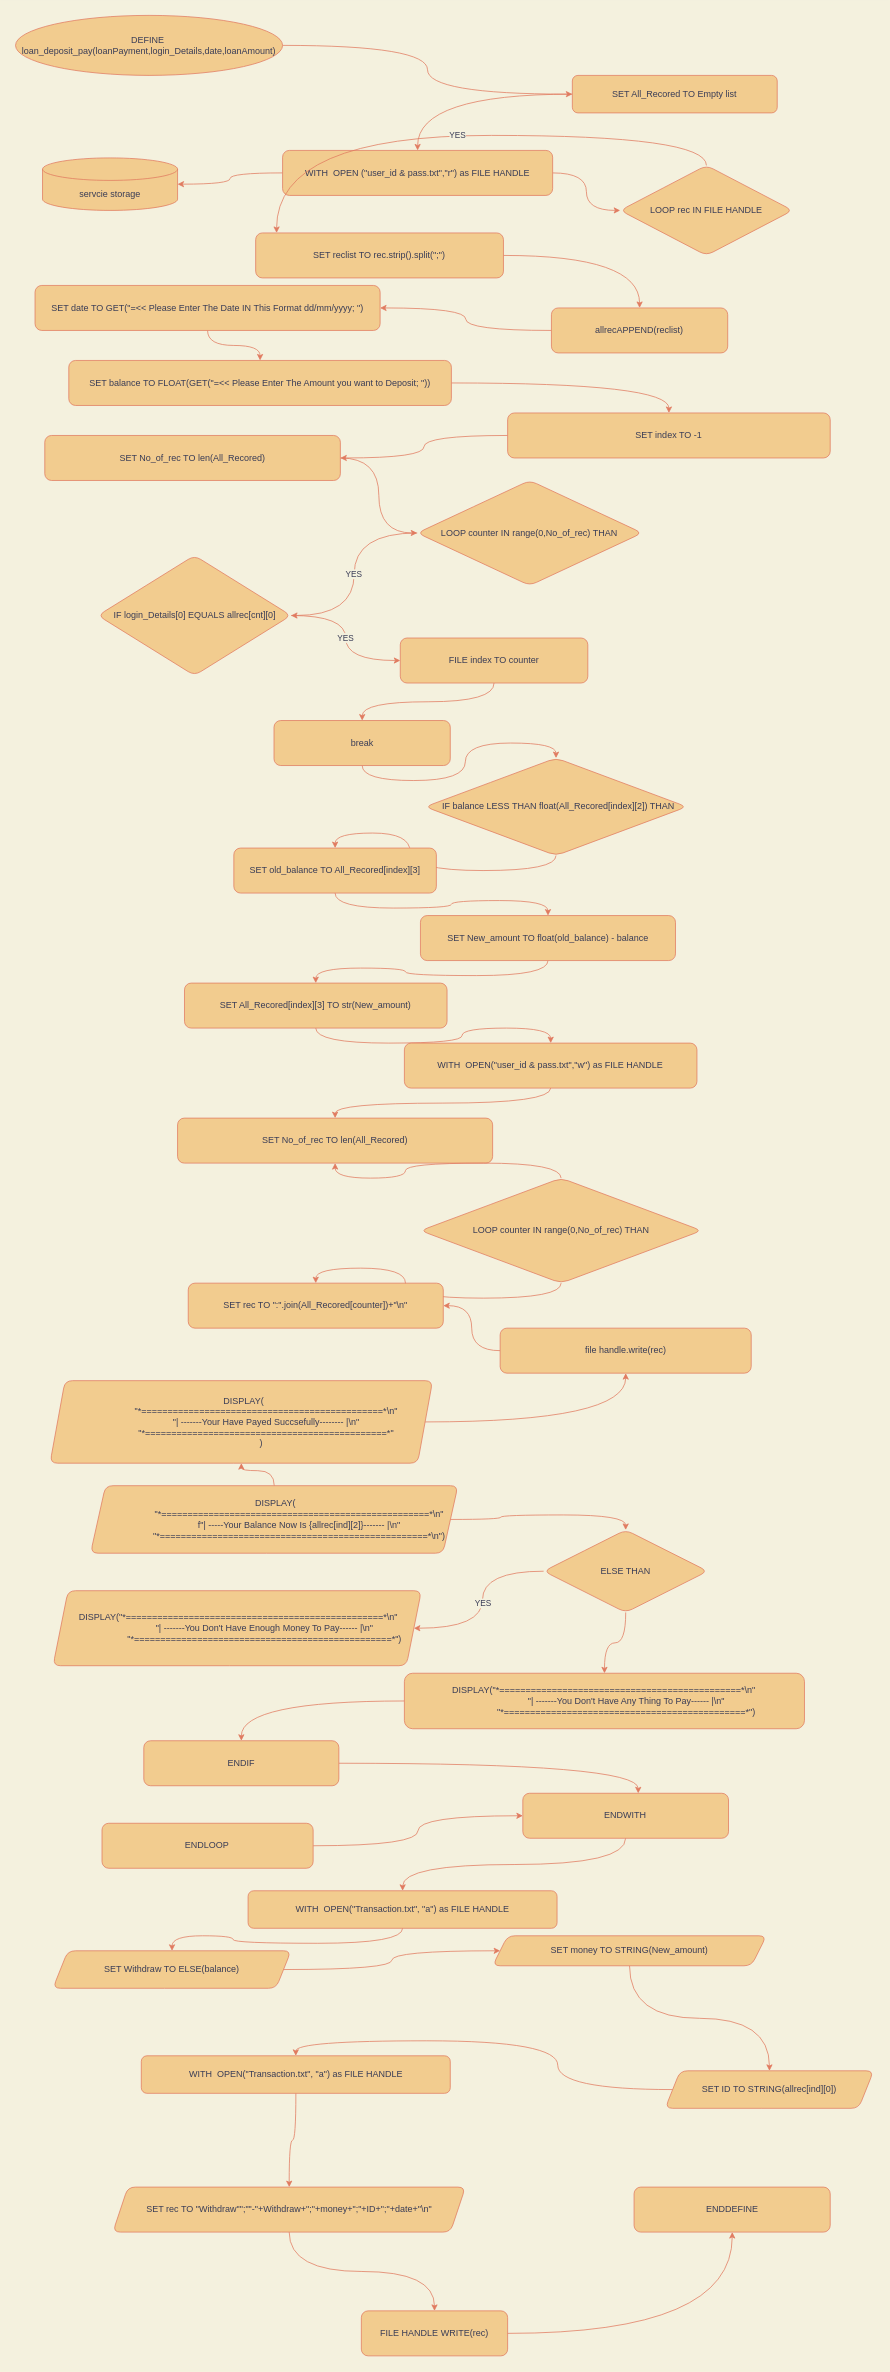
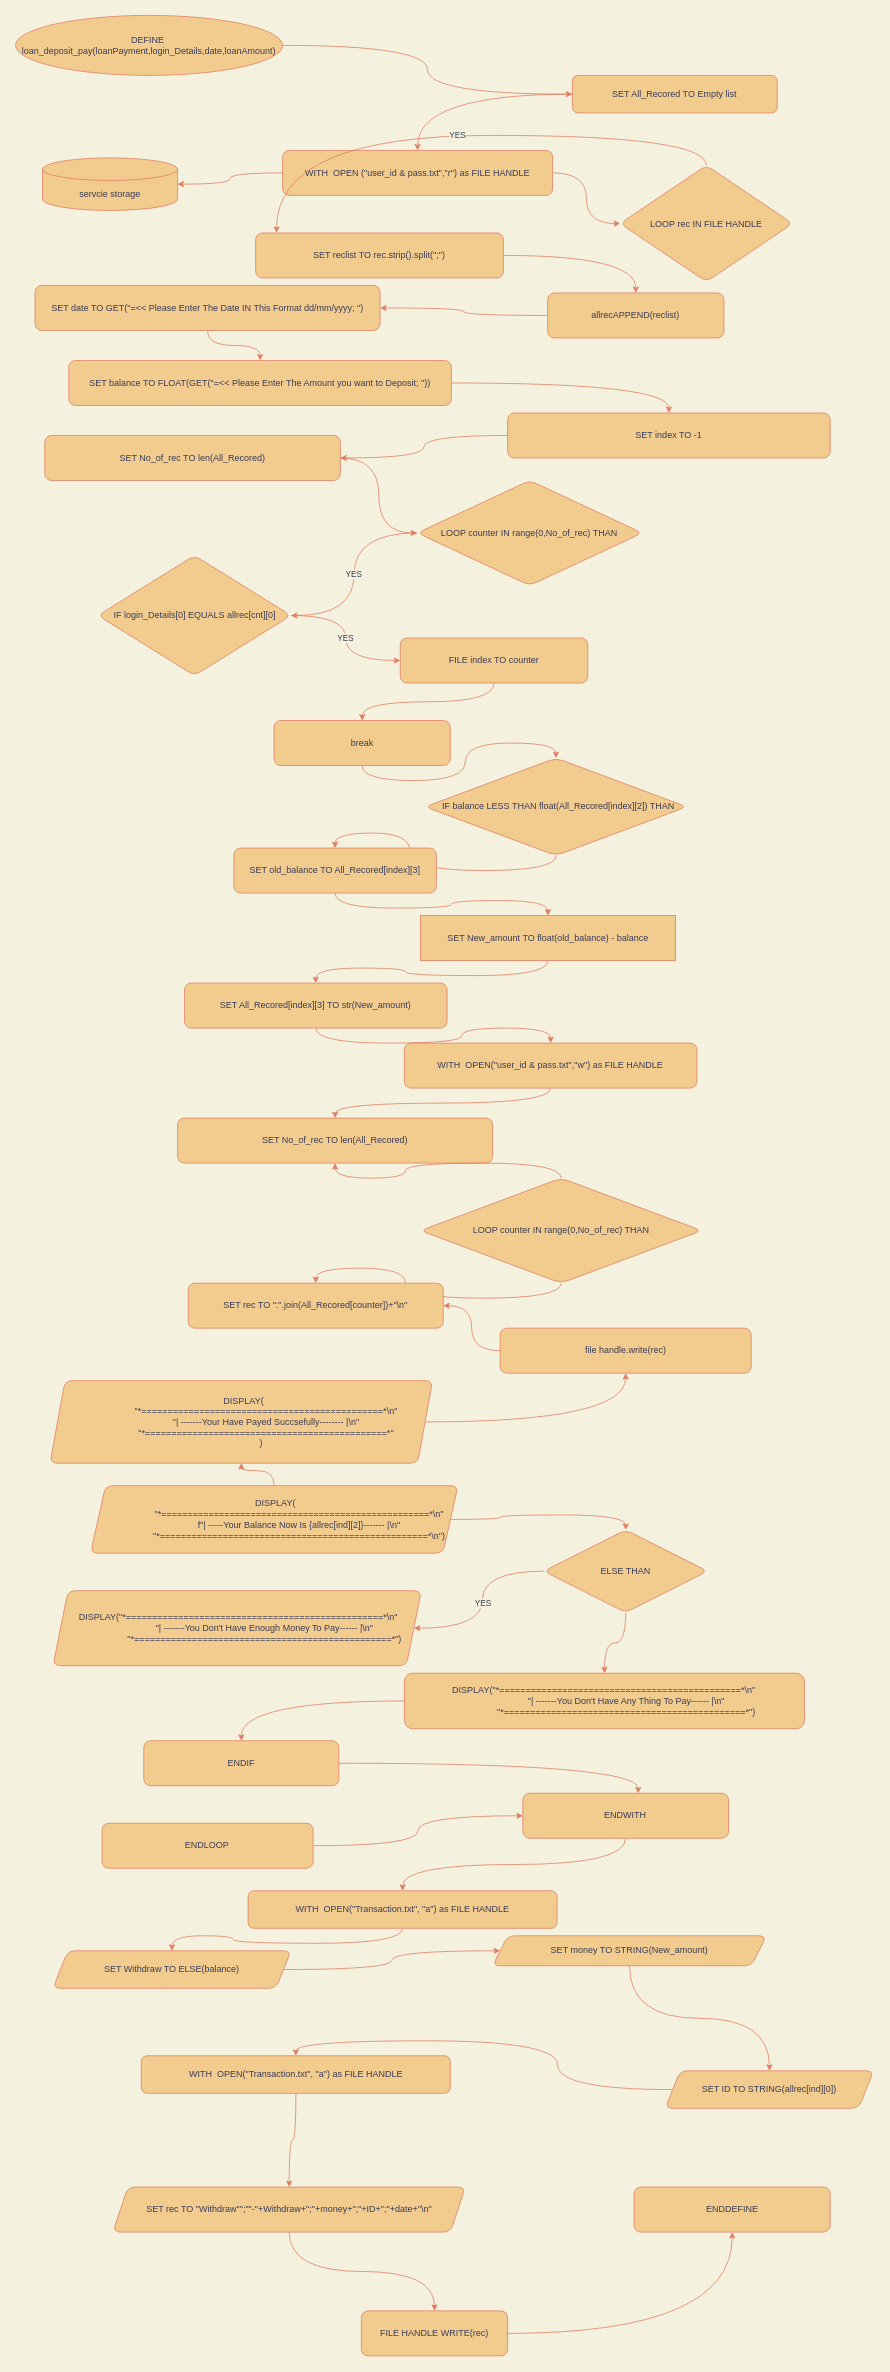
(706, 210) -> (706, 224)
(639, 330) -> (636, 315)
(548, 938) -> (548, 938)
